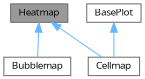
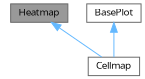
(37, 66) -> none
